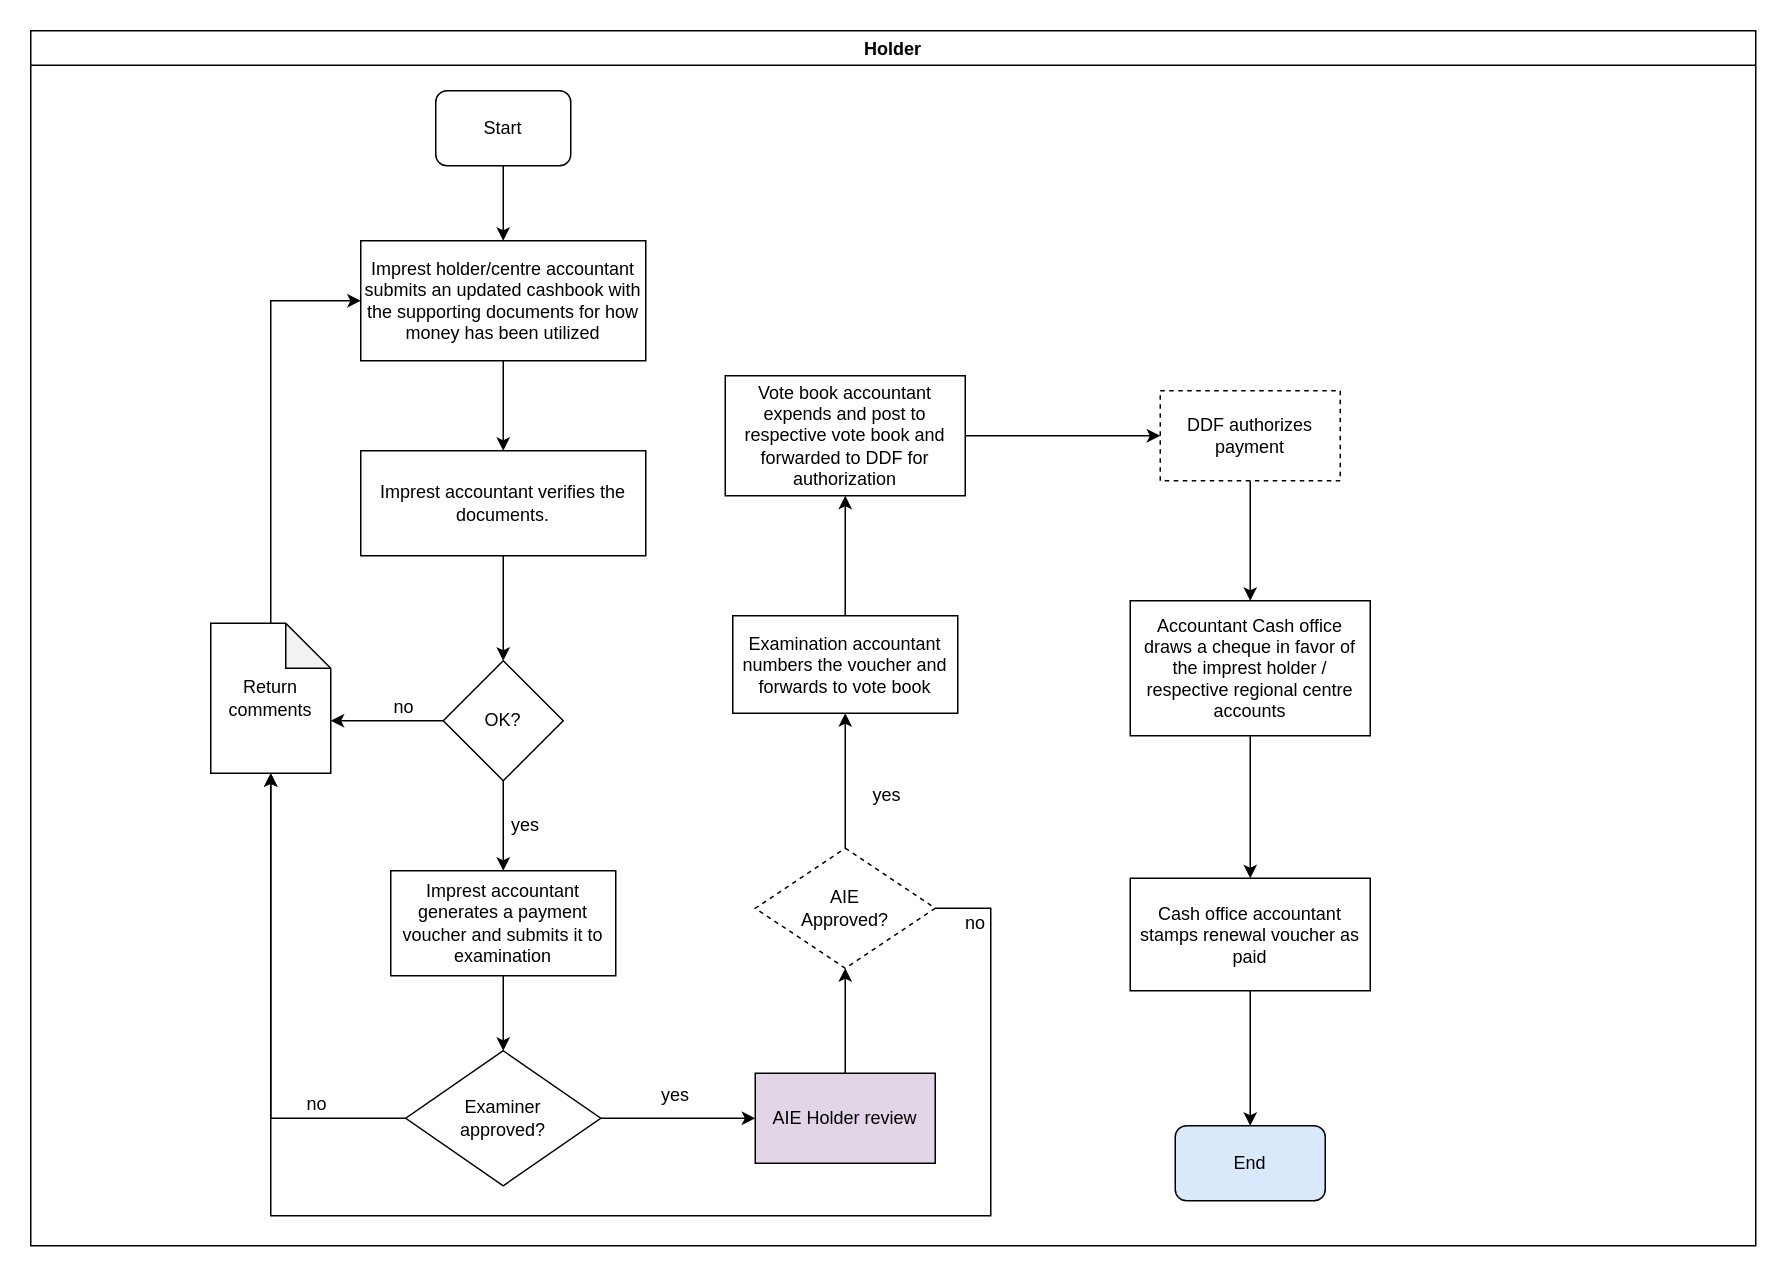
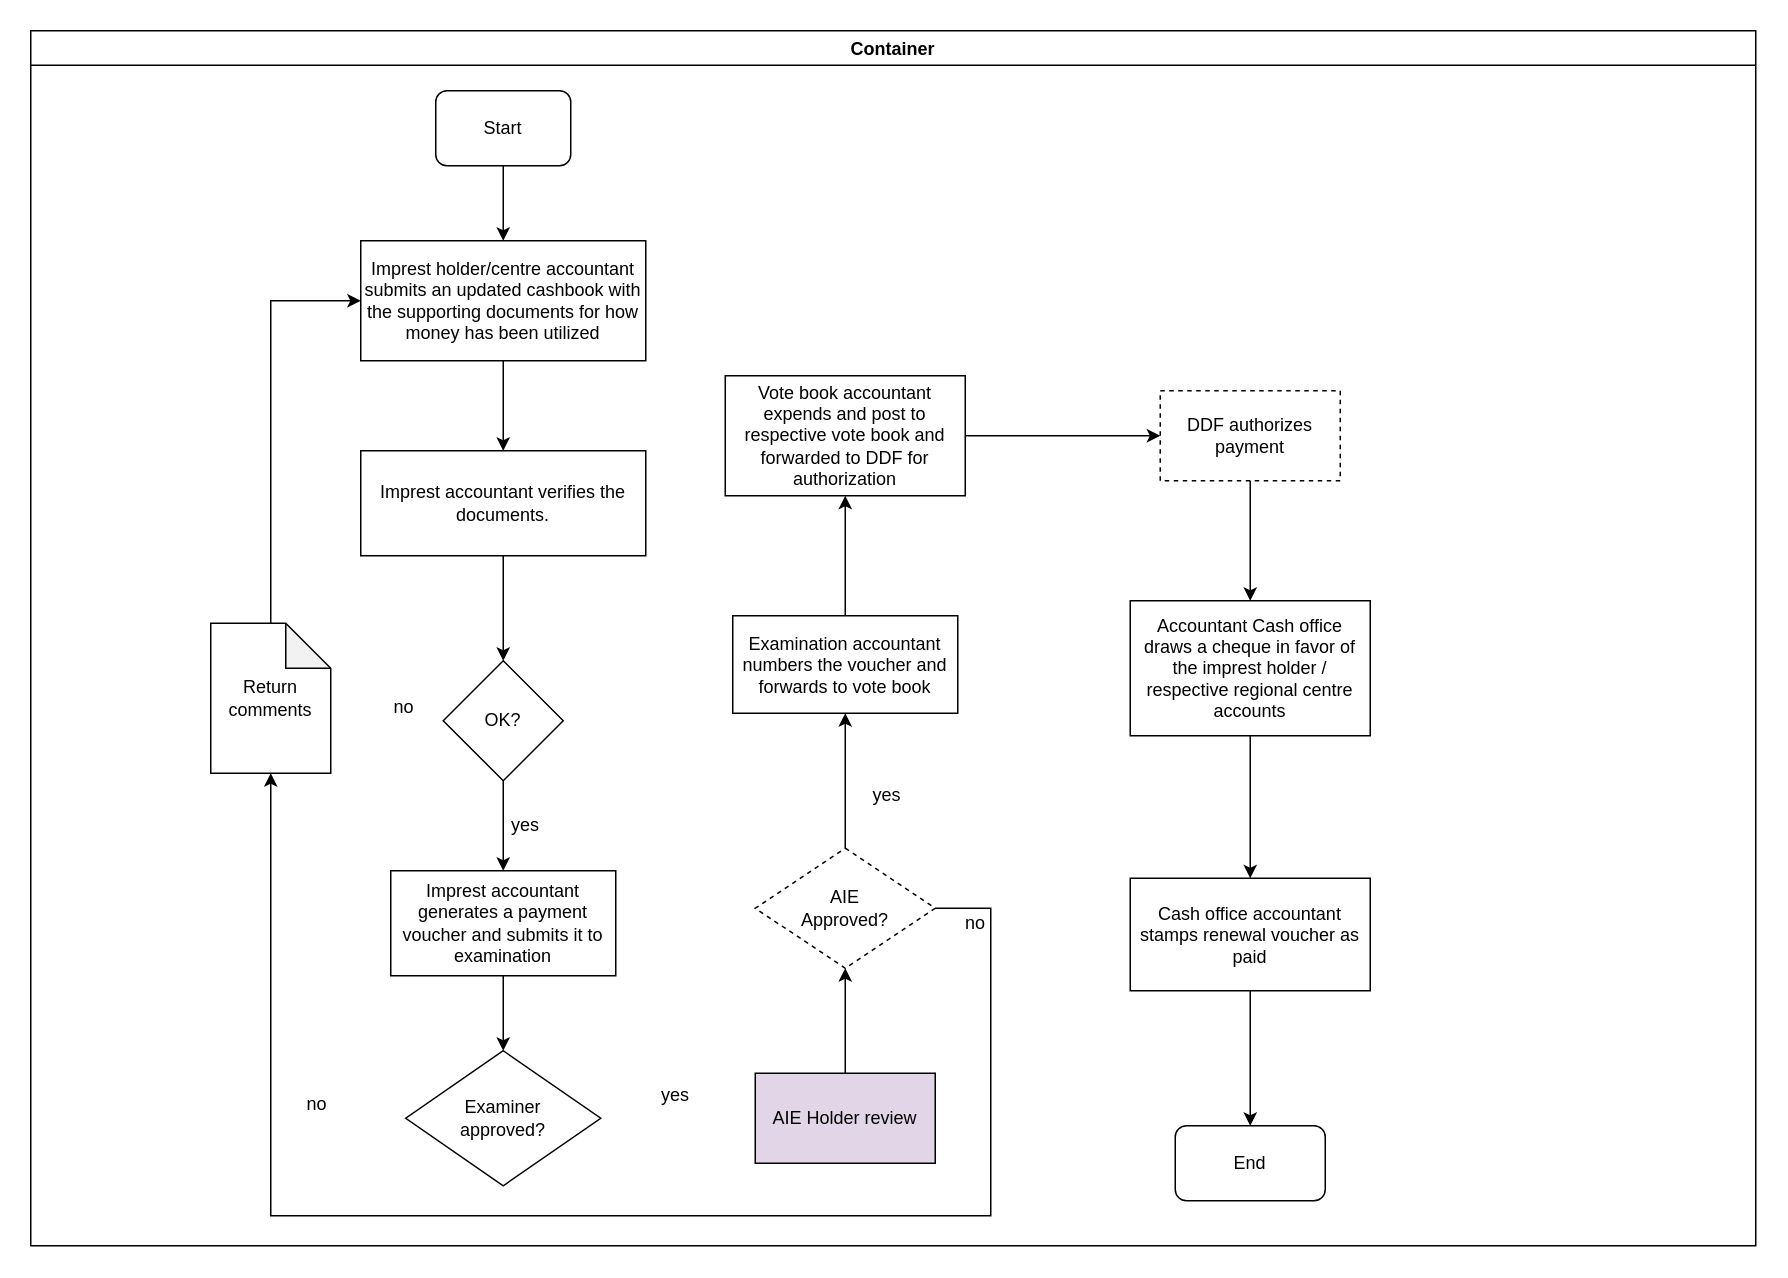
(893, 49) -> (893, 49)
(392, 721) -> none
(339, 1118) -> none
(673, 1118) -> none
(1250, 1163) -> (1250, 1163)
